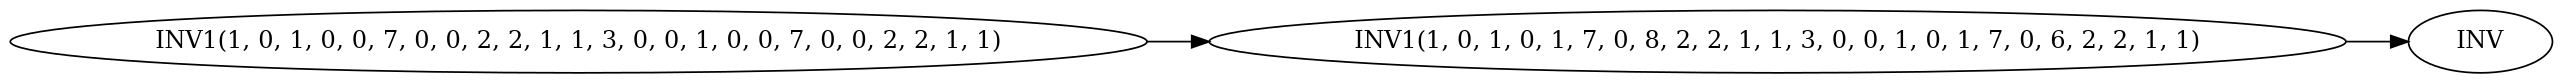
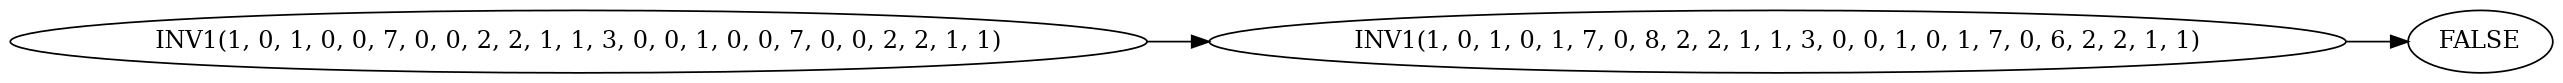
(2480, 42) -> (2480, 42)
